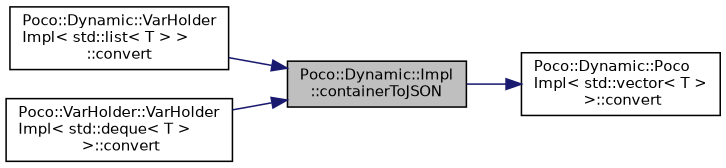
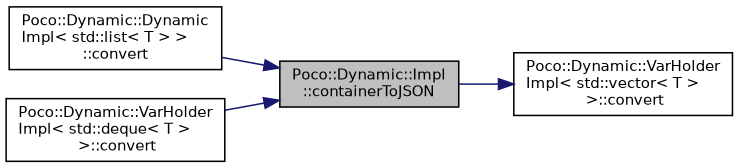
(119, 38) -> (115, 38)
(621, 84) -> (623, 84)
(119, 130) -> (115, 130)
